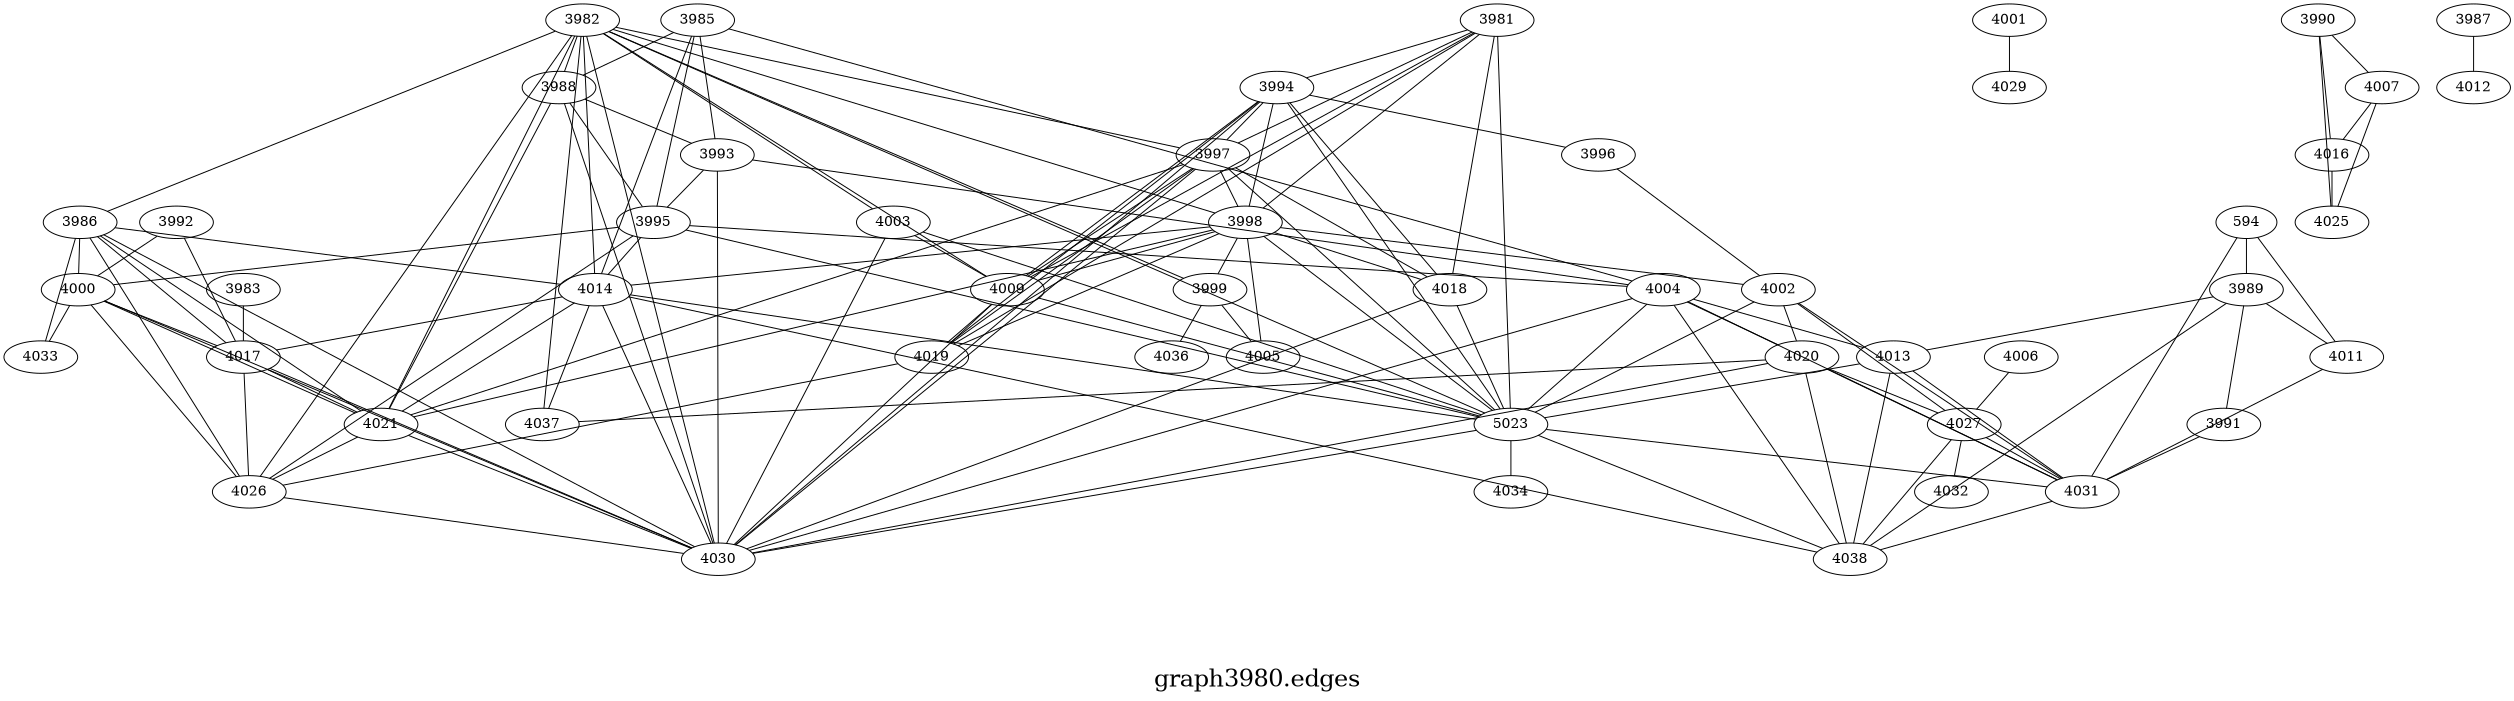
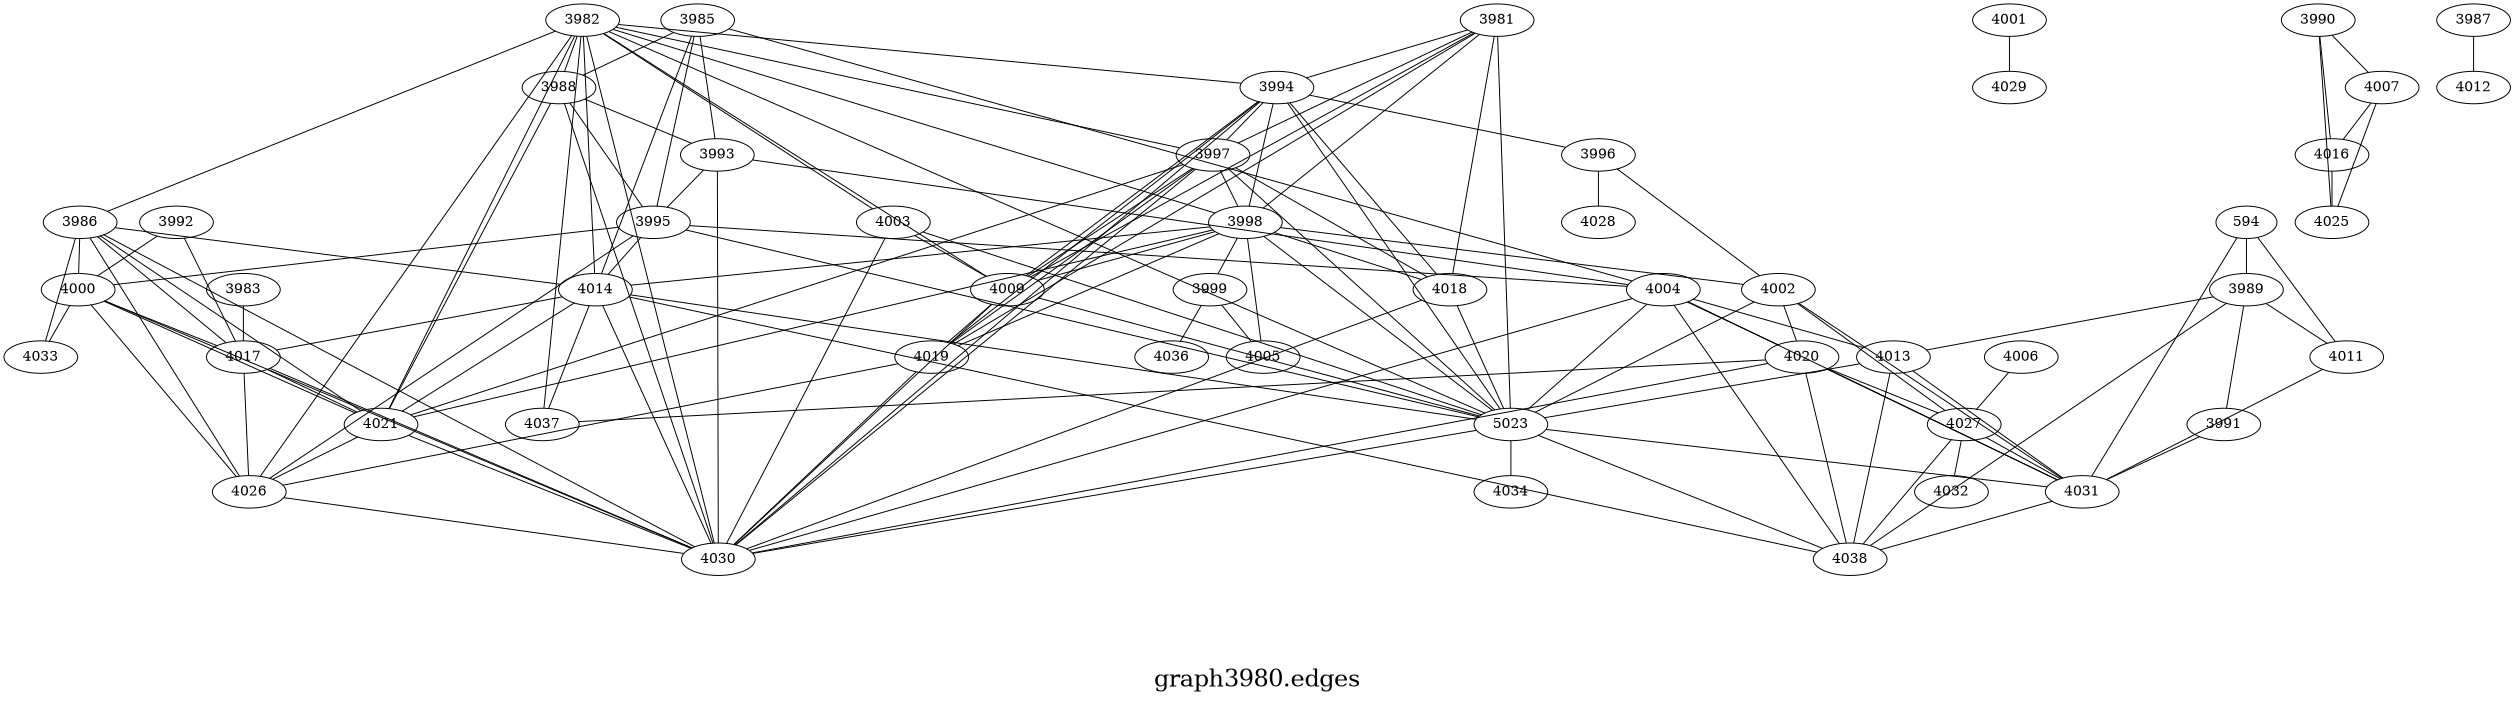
(896, 155) -> (930, 54)
none -> (1598, 222)
none -> (825, 458)
